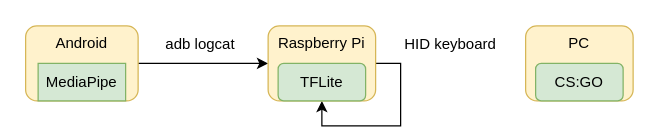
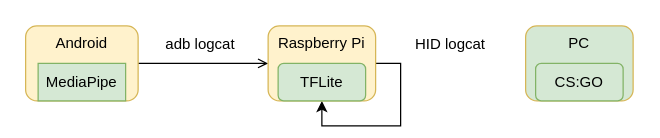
(579, 43) -> (579, 43)
(451, 44) -> (451, 44)
(258, 63) -> (260, 63)
